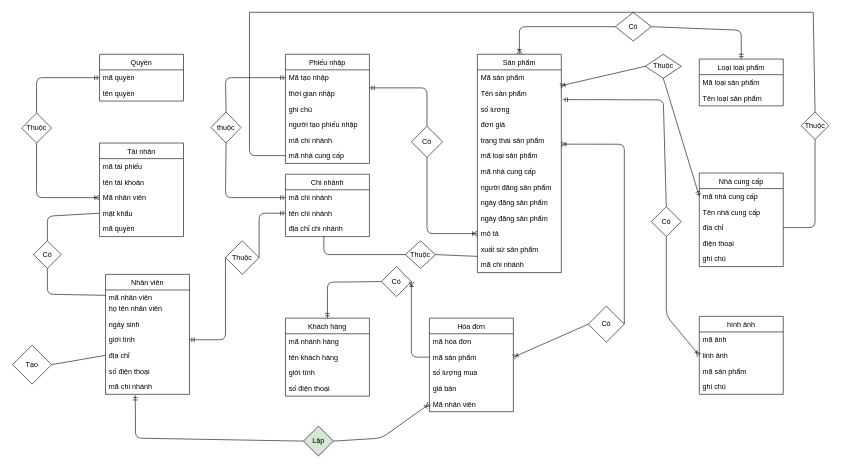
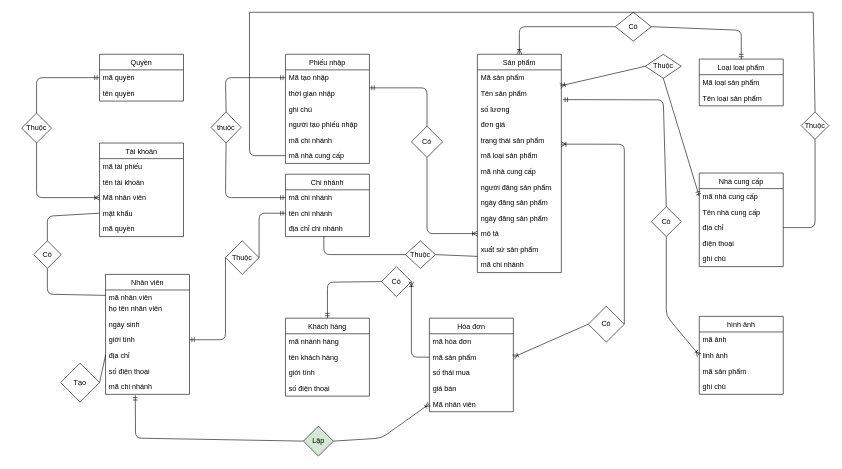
(141, 151) -> (141, 151)
(32, 365) -> (80, 383)
(454, 373) -> (452, 373)
